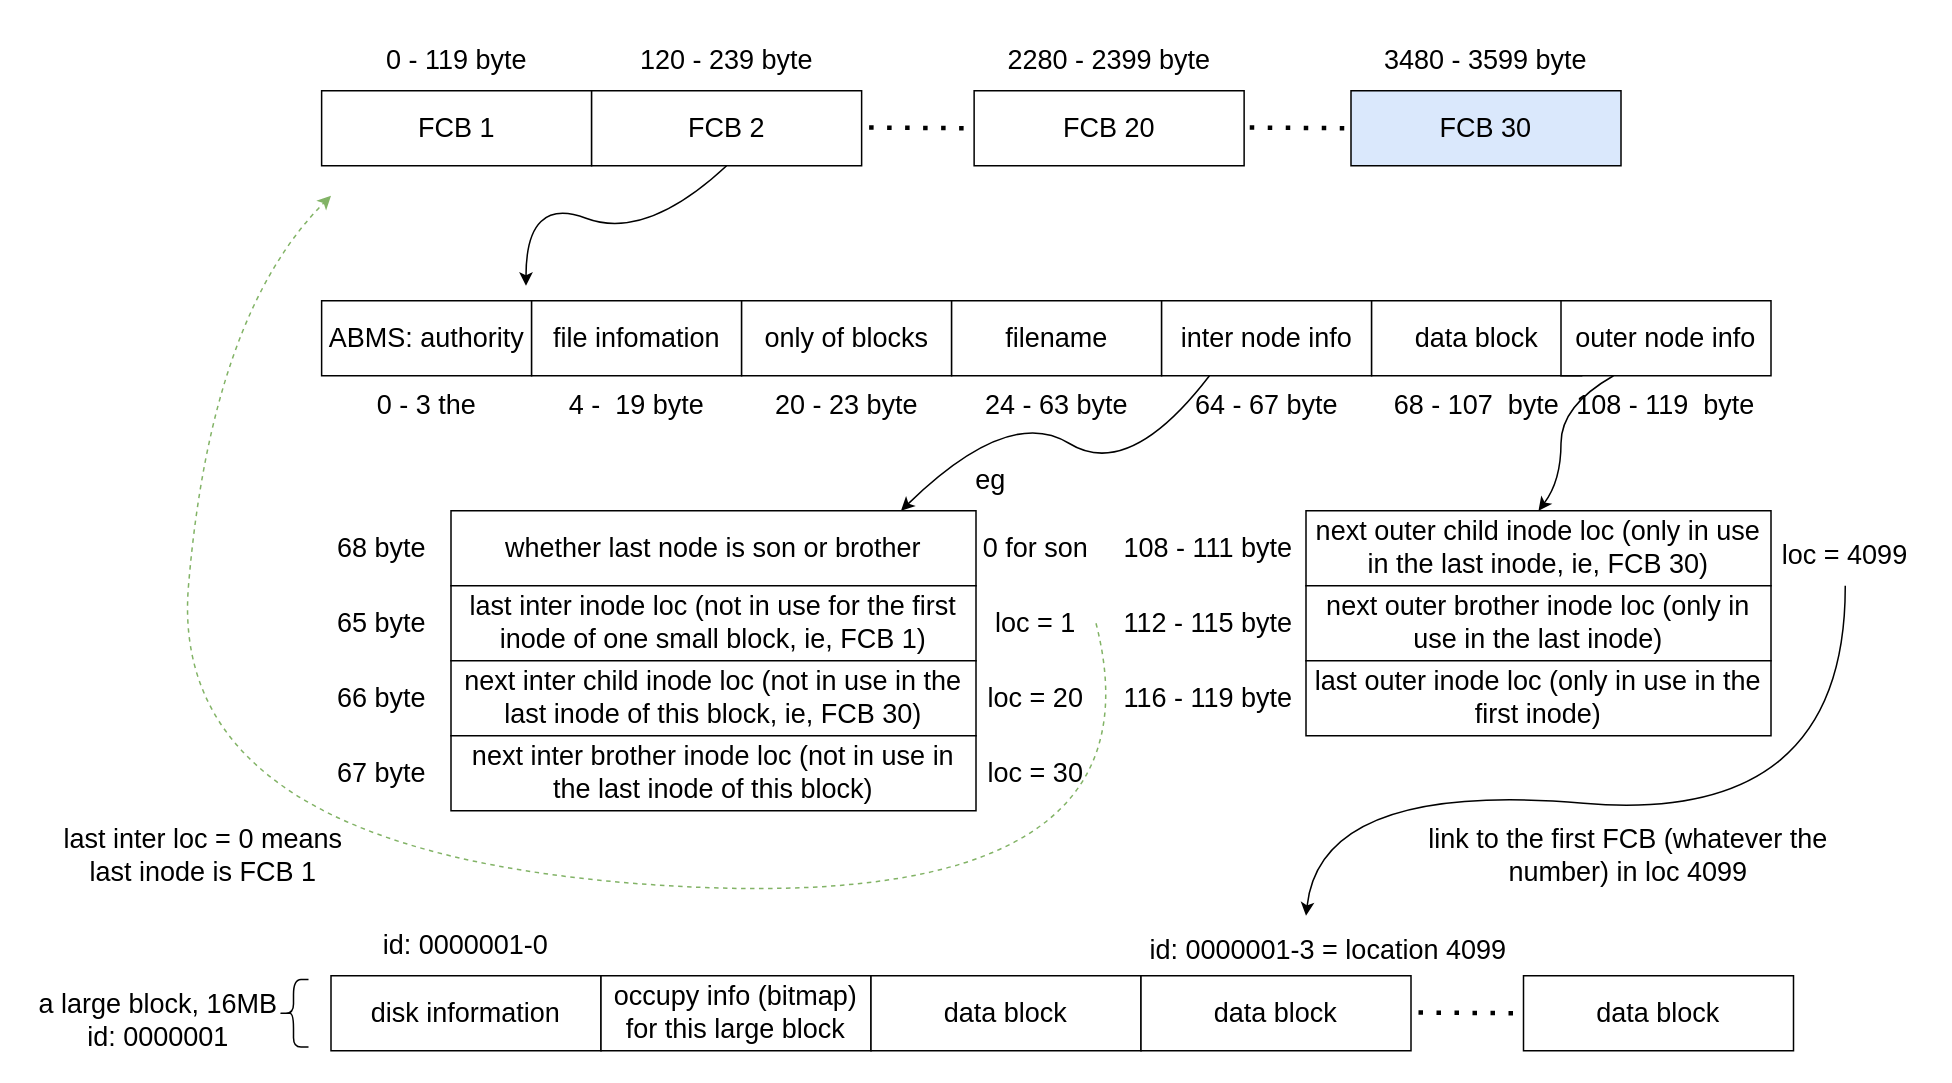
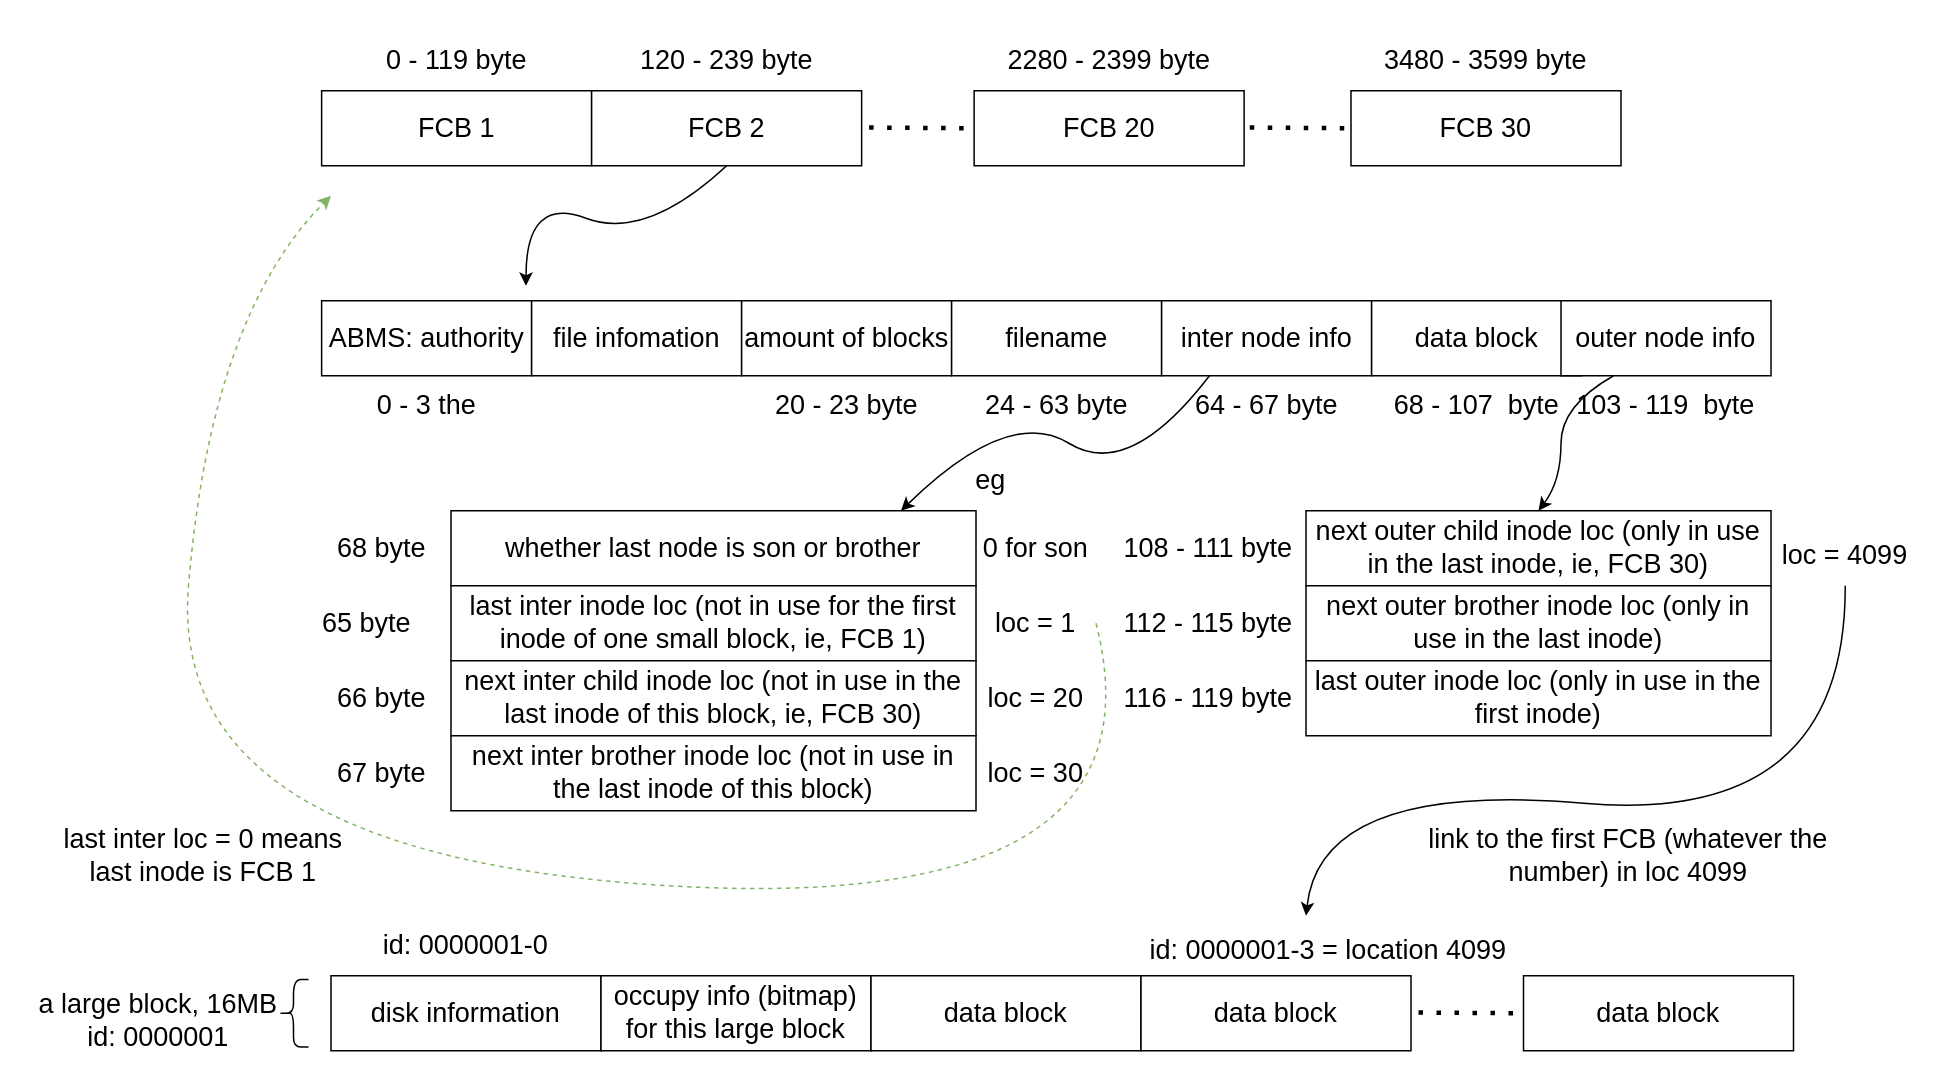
(1486, 128) -> (1486, 128)
(847, 338) -> (847, 338)
(636, 406) -> none
(1666, 406) -> (1666, 406)
(381, 623) -> (366, 623)
